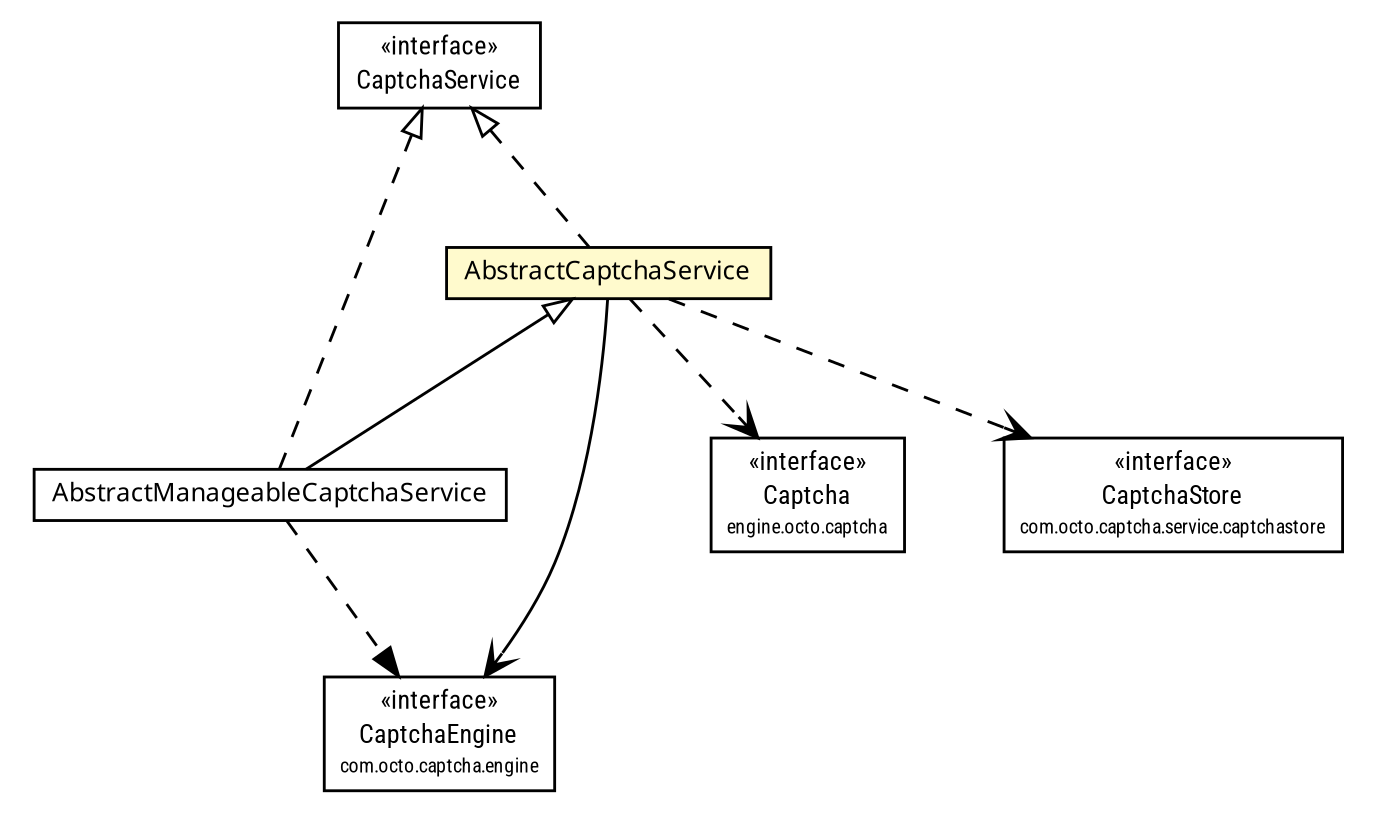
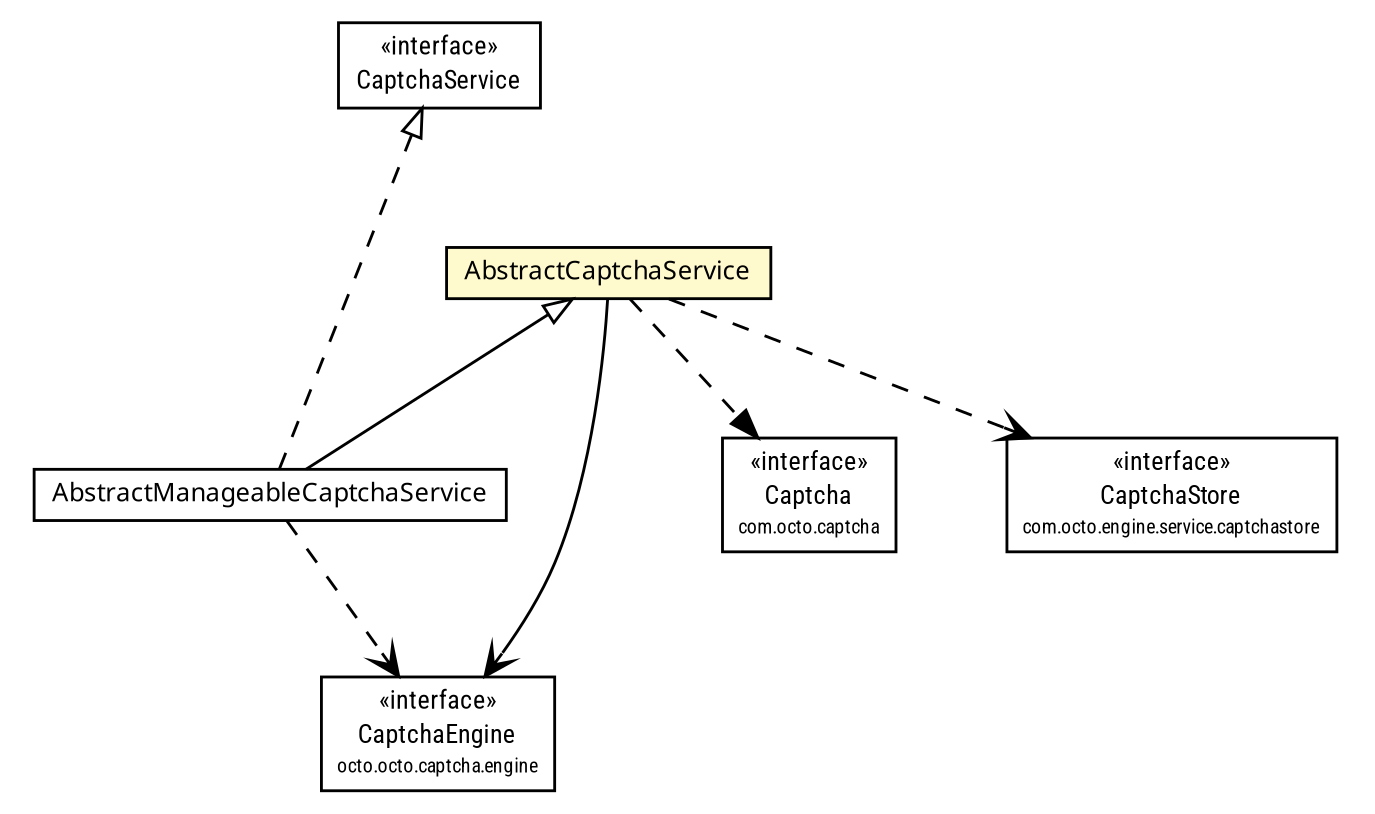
(540, 188) -> none
(684, 357) -> (684, 357)
(808, 528) -> (809, 528)
(1173, 528) -> (1172, 528)
(334, 587) -> (334, 587)
(439, 767) -> (438, 767)
